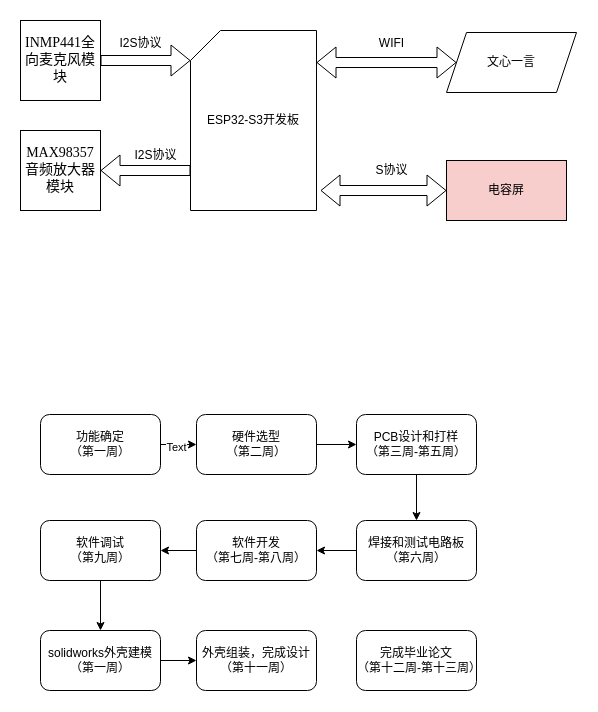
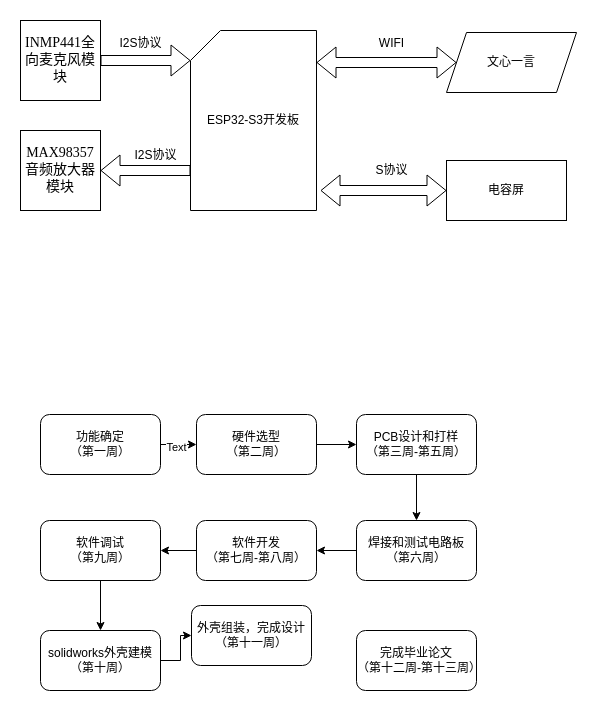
(507, 191) -> (507, 191)
(101, 661) -> (101, 661)
(257, 661) -> (252, 636)
